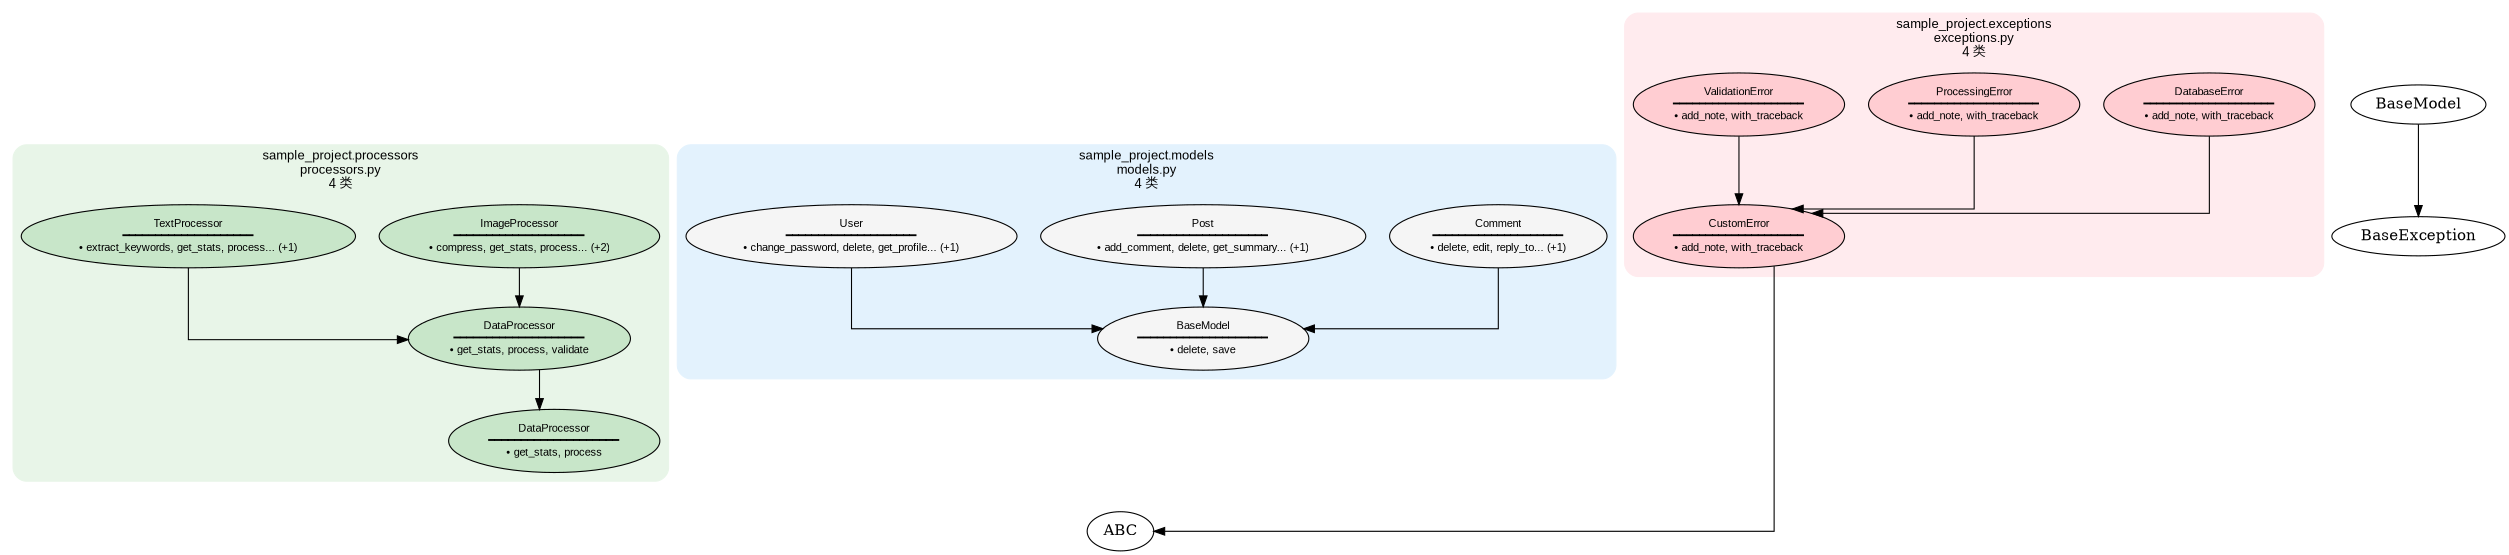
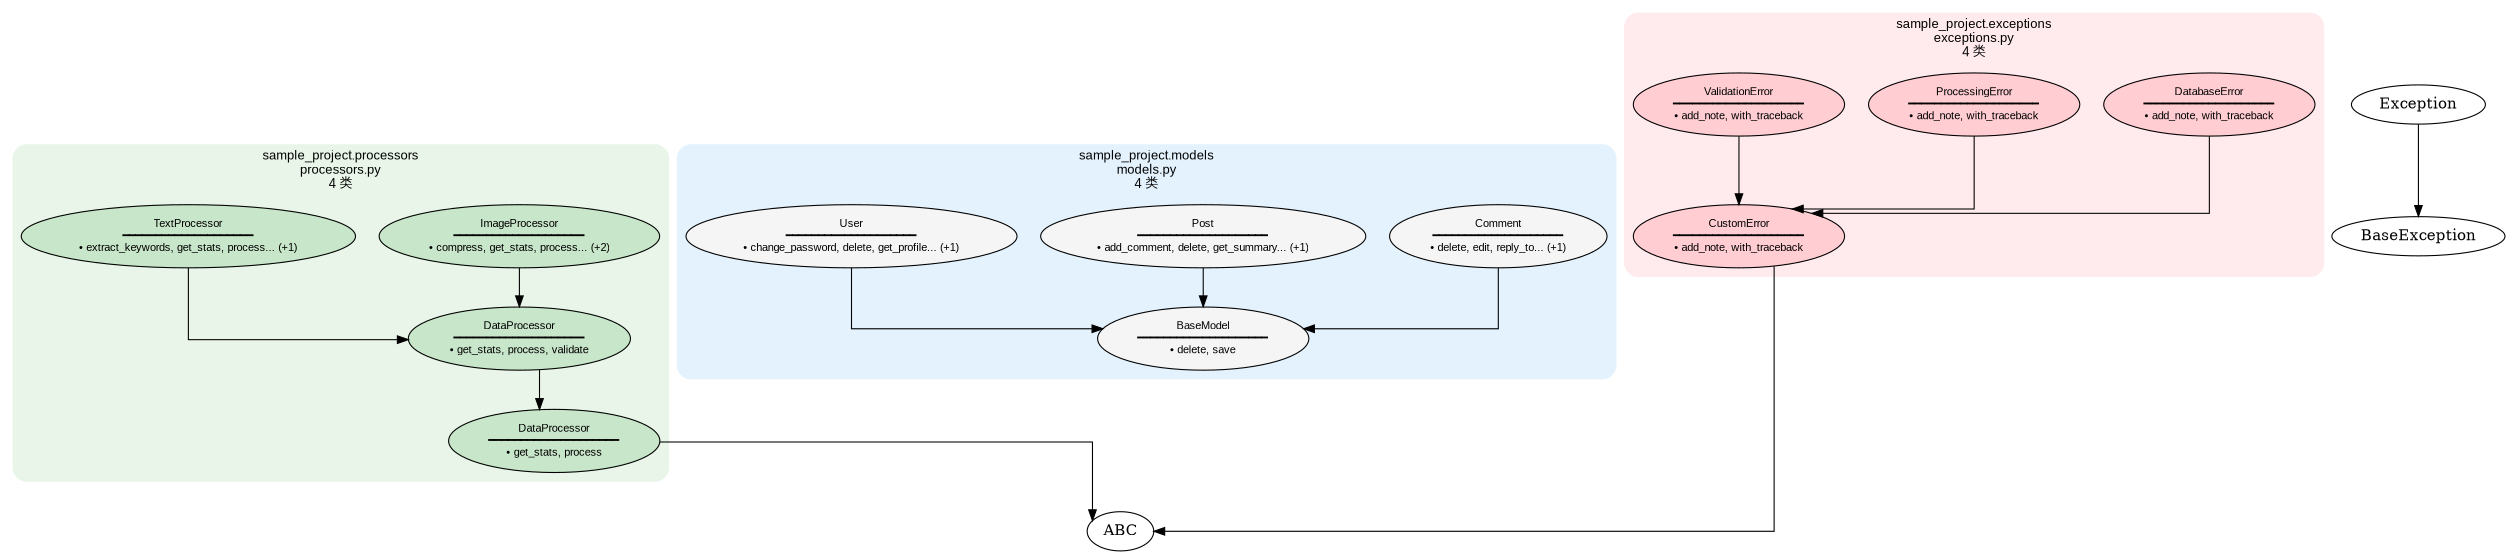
(2418, 105) -> (2418, 105)
none -> (910, 442)
